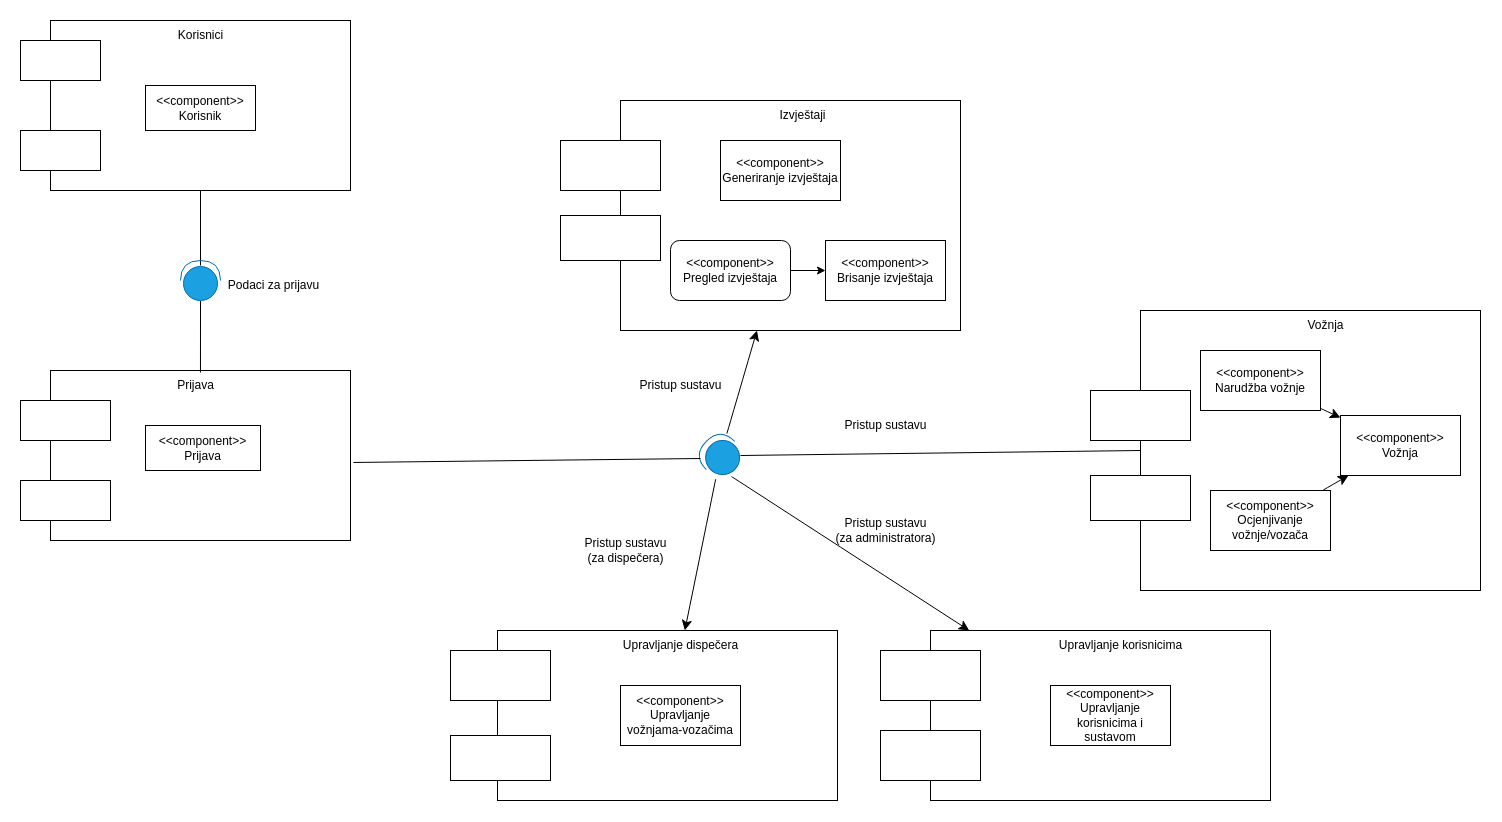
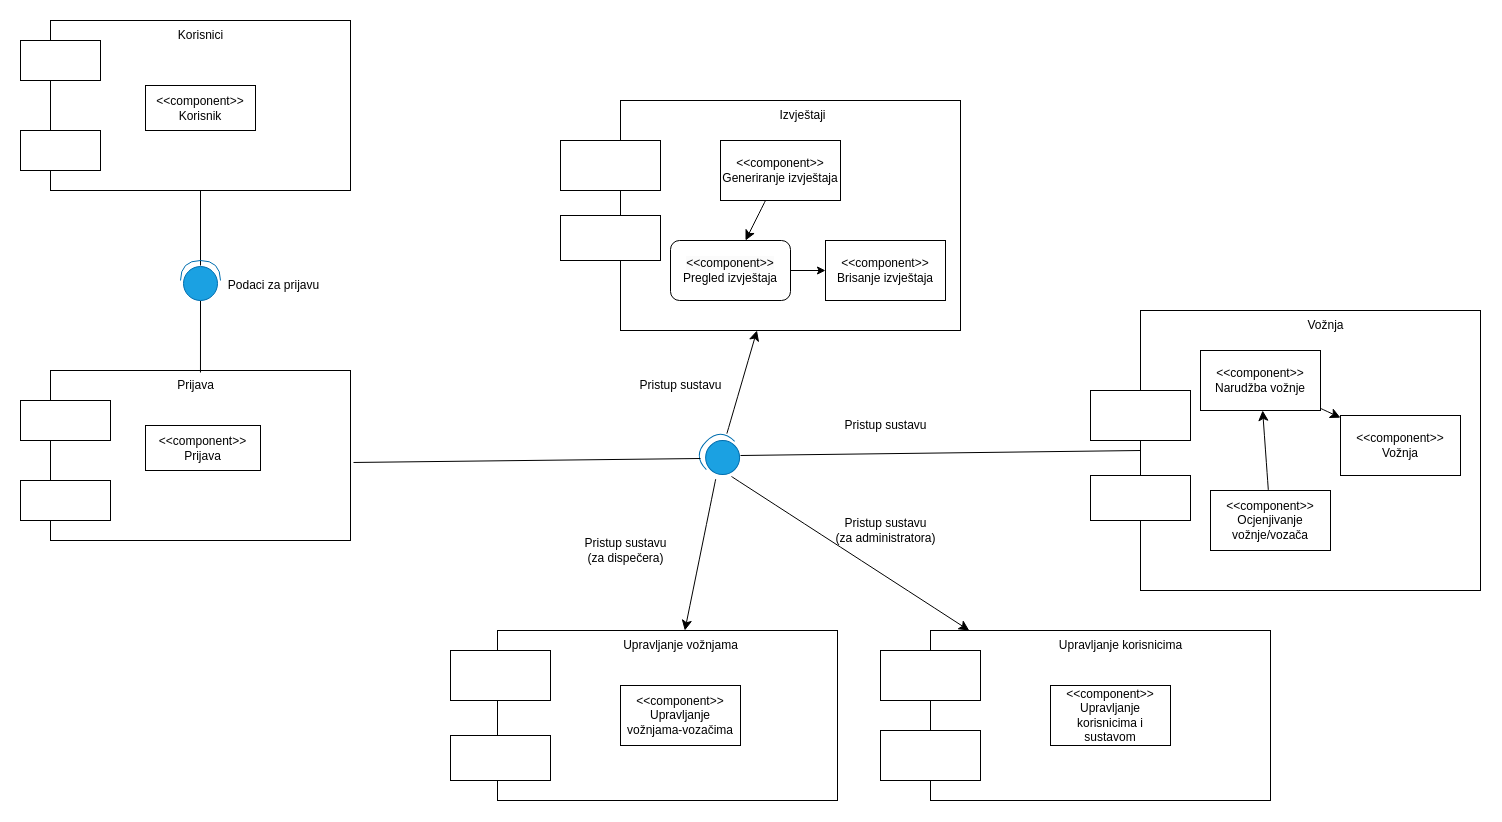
none -> (757, 218)
(1332, 485) -> (1266, 454)
(661, 646) -> (661, 646)
